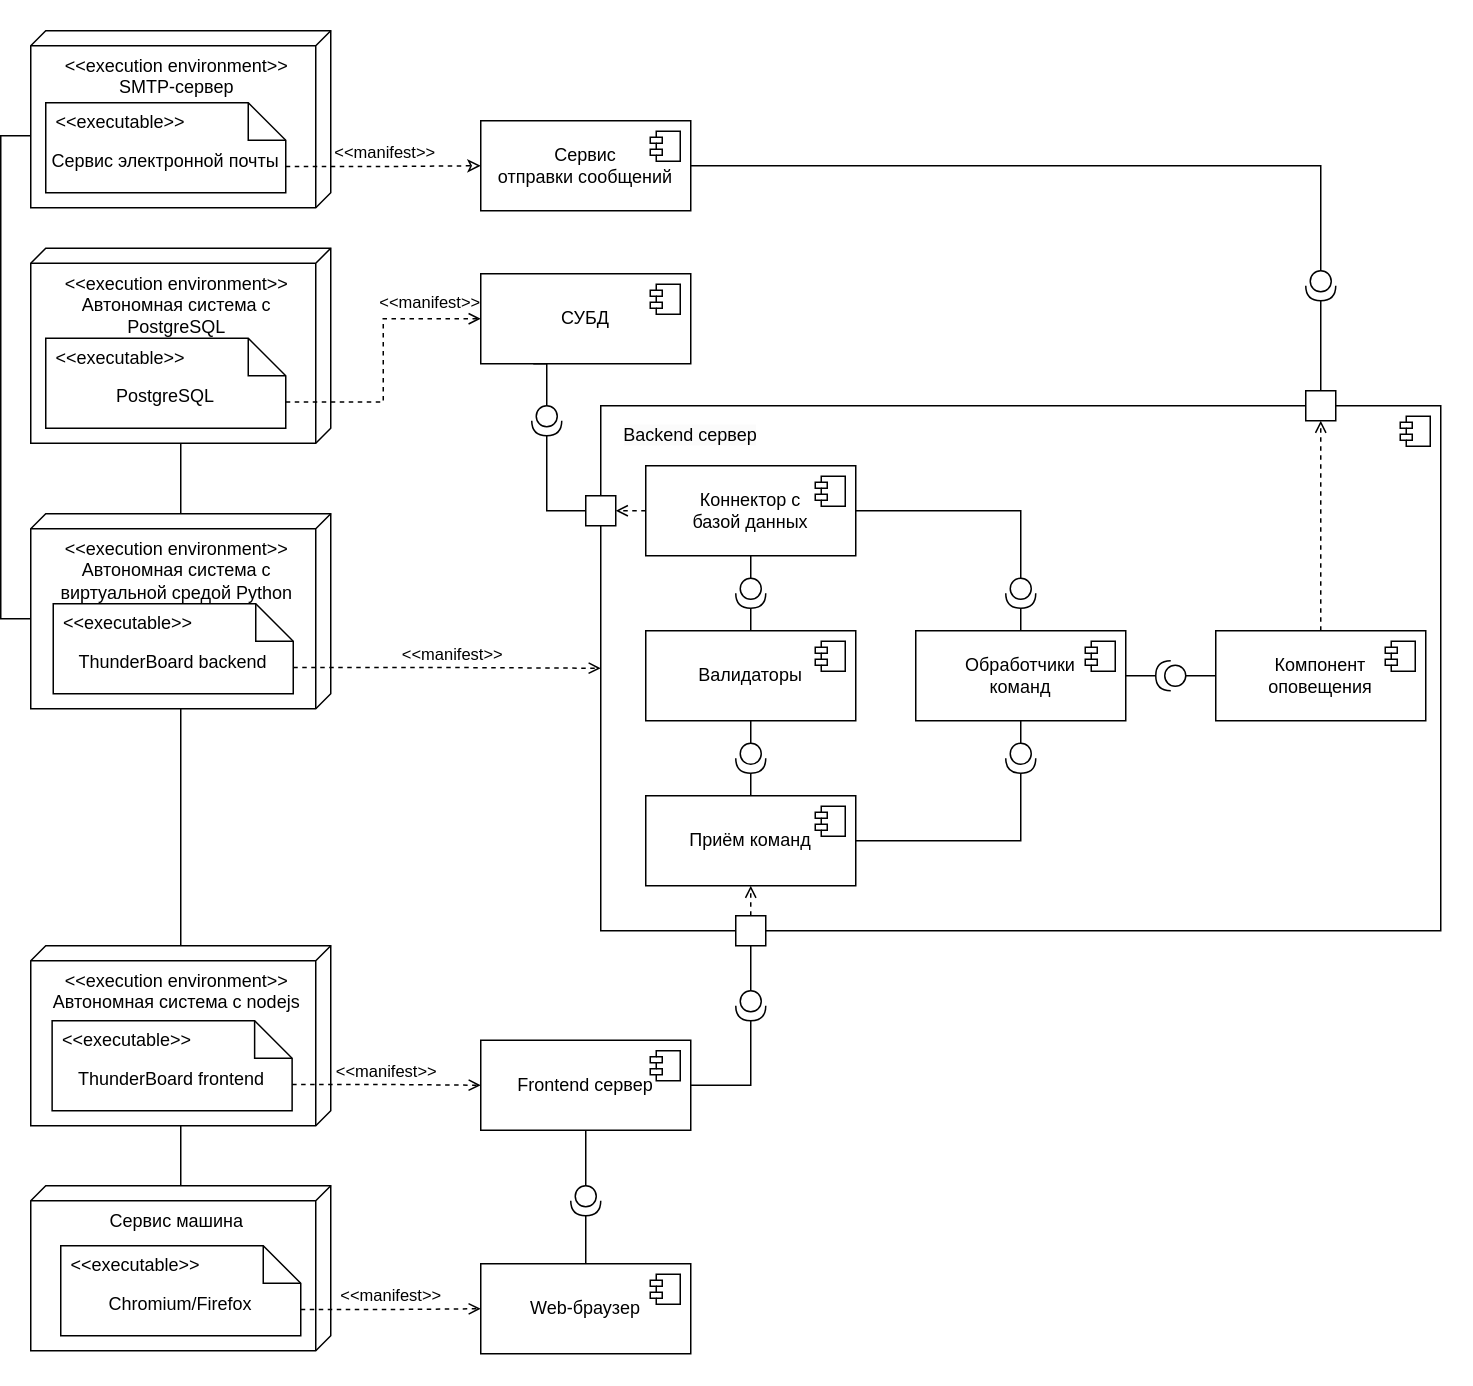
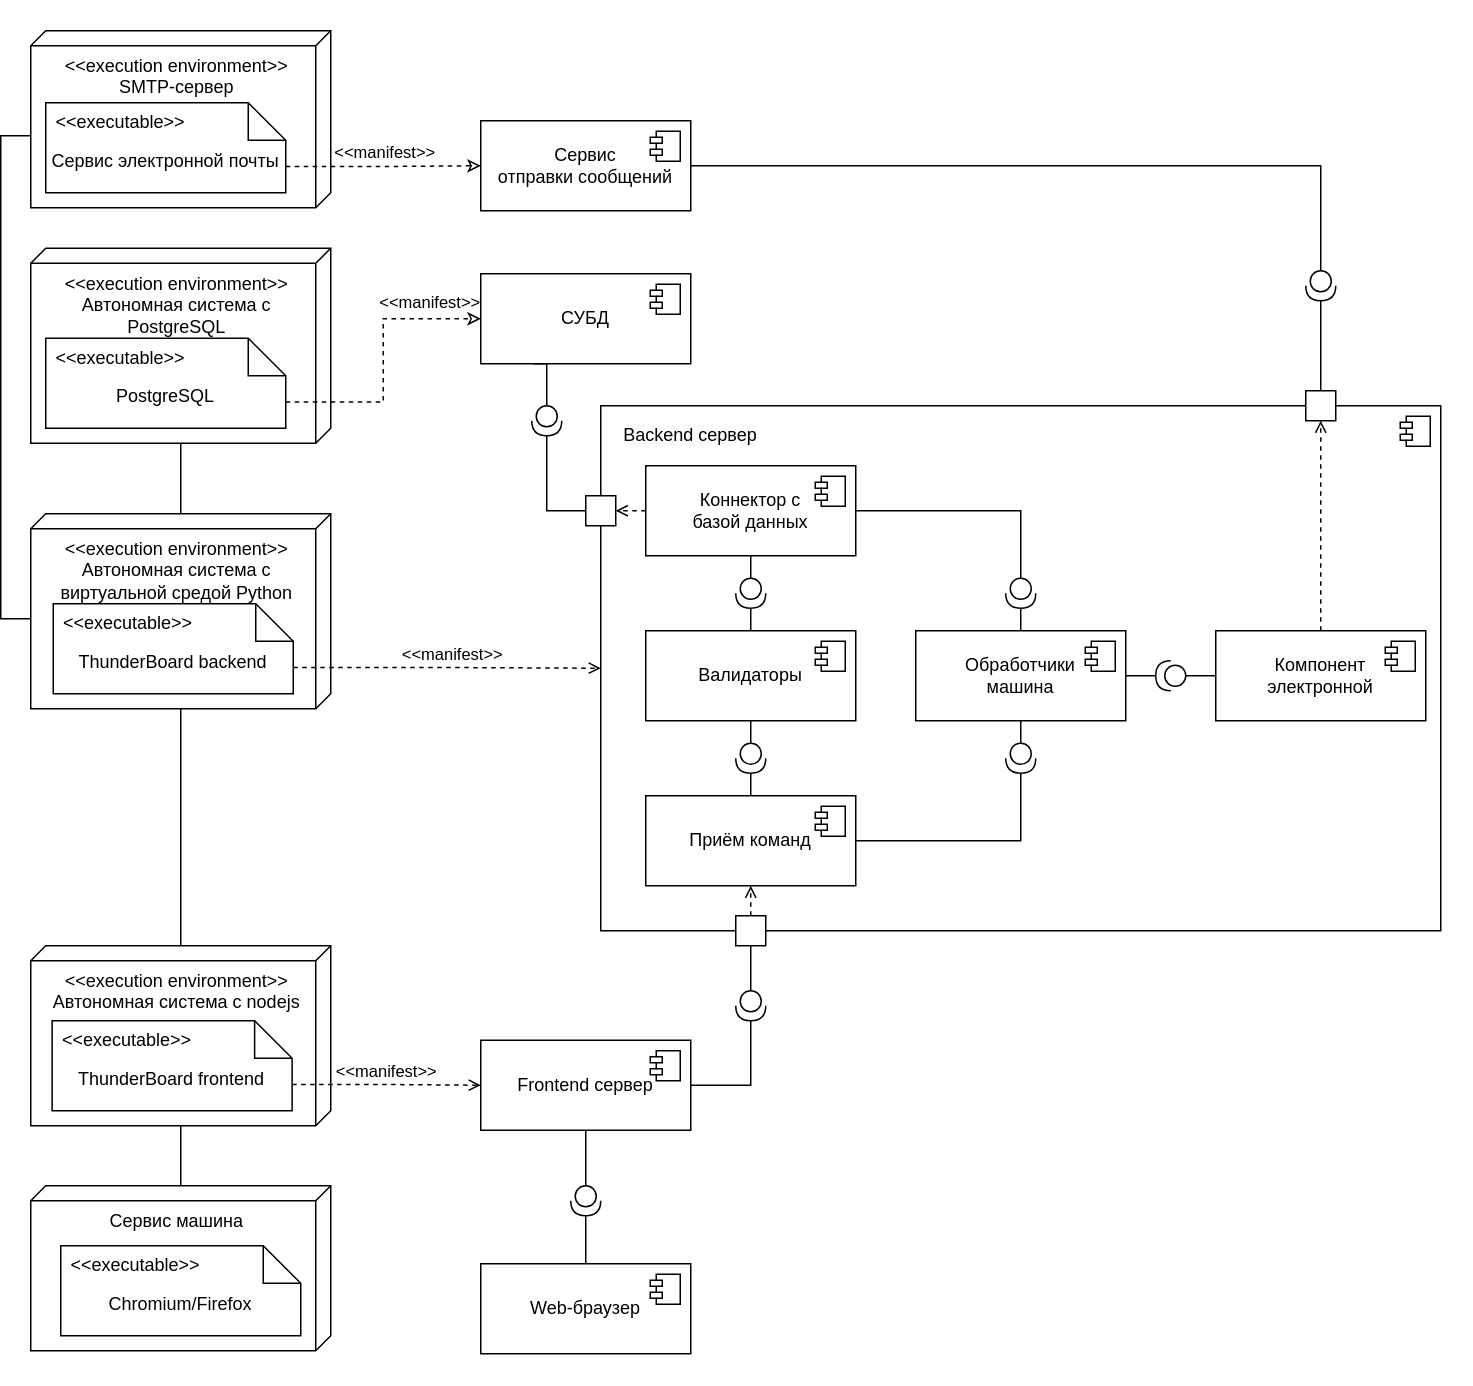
(472, 319) -> (469, 319)
(1021, 676) -> (1021, 676)
(1321, 676) -> (1321, 676)
(389, 1310) -> none
